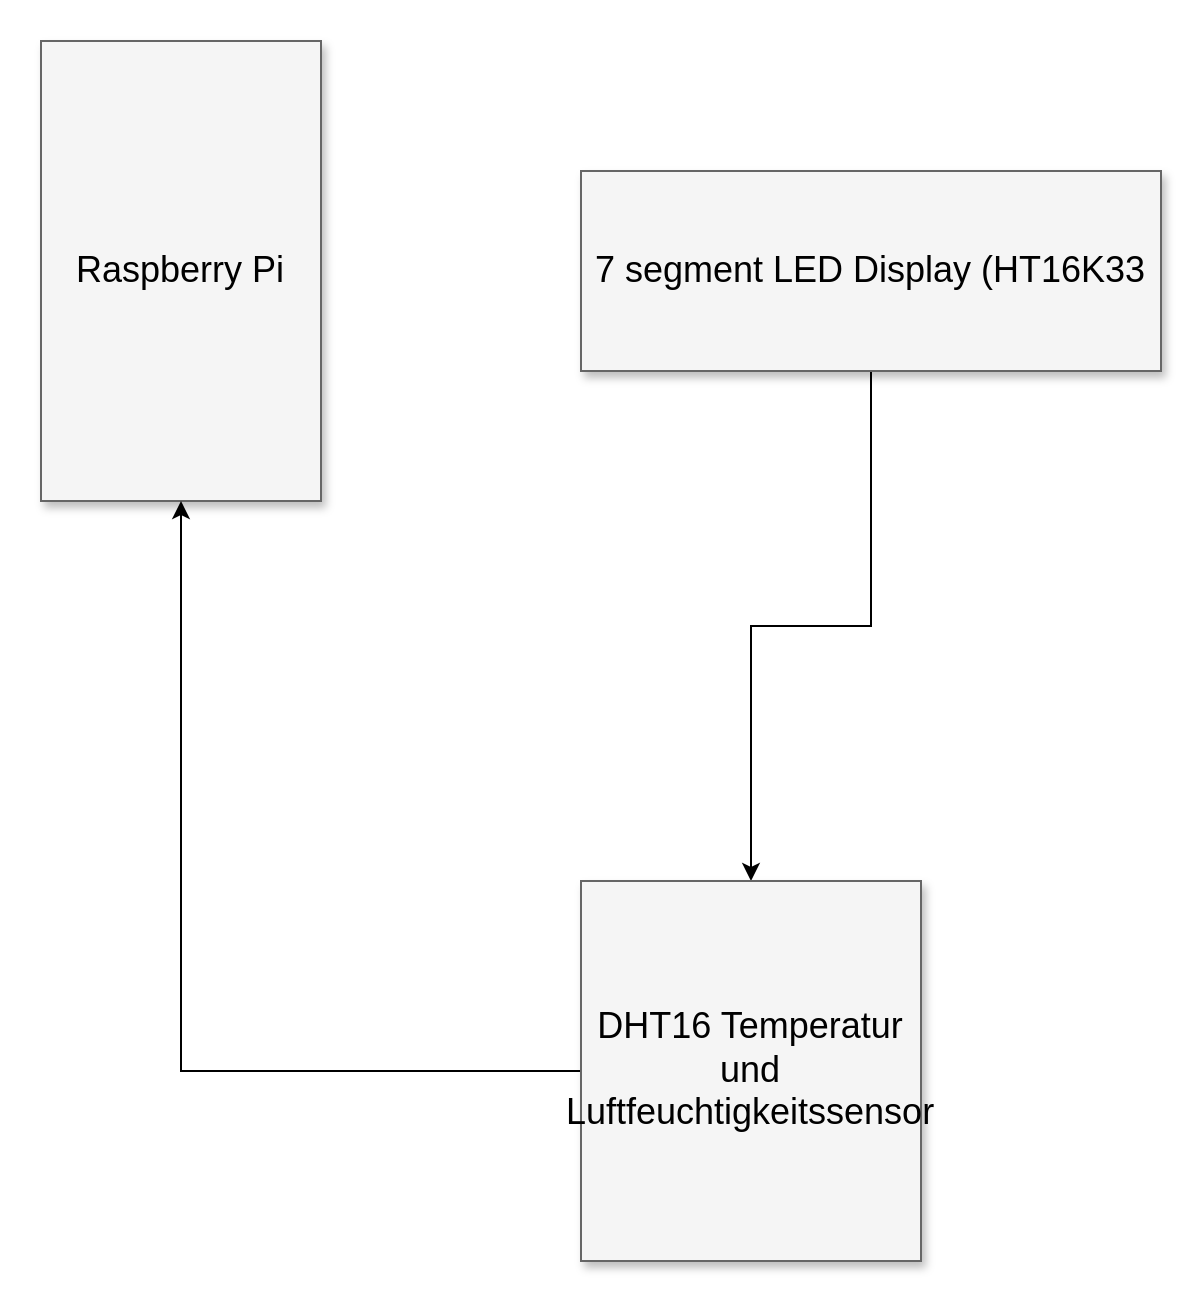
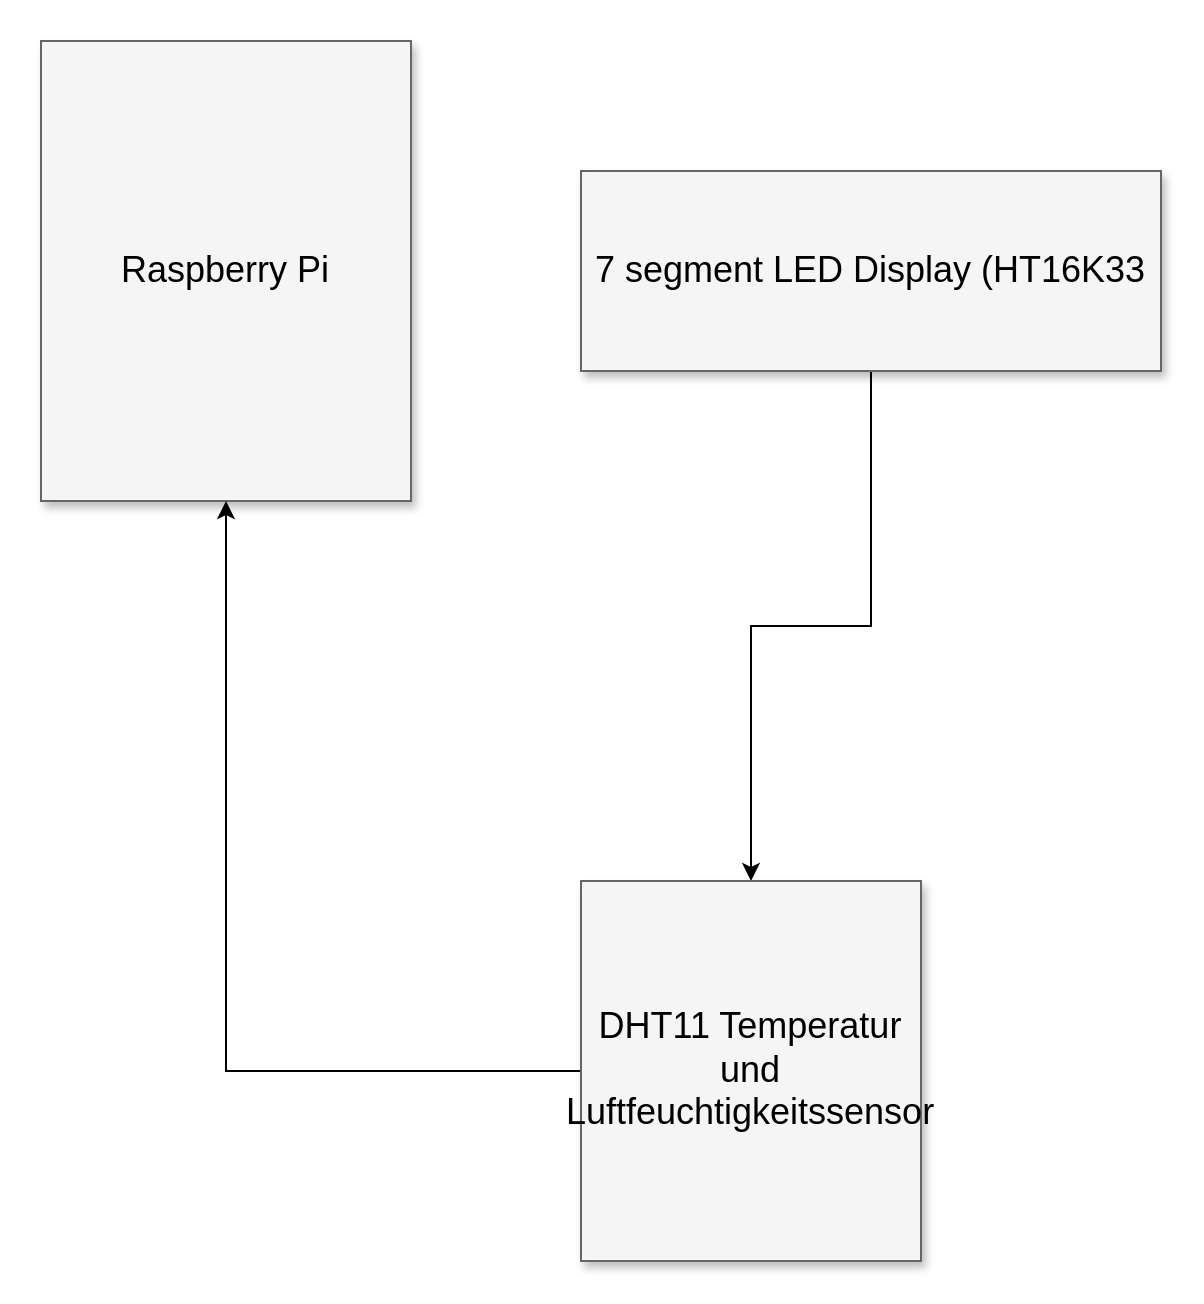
(181, 271) -> (226, 271)
(751, 1071) -> (751, 1071)
